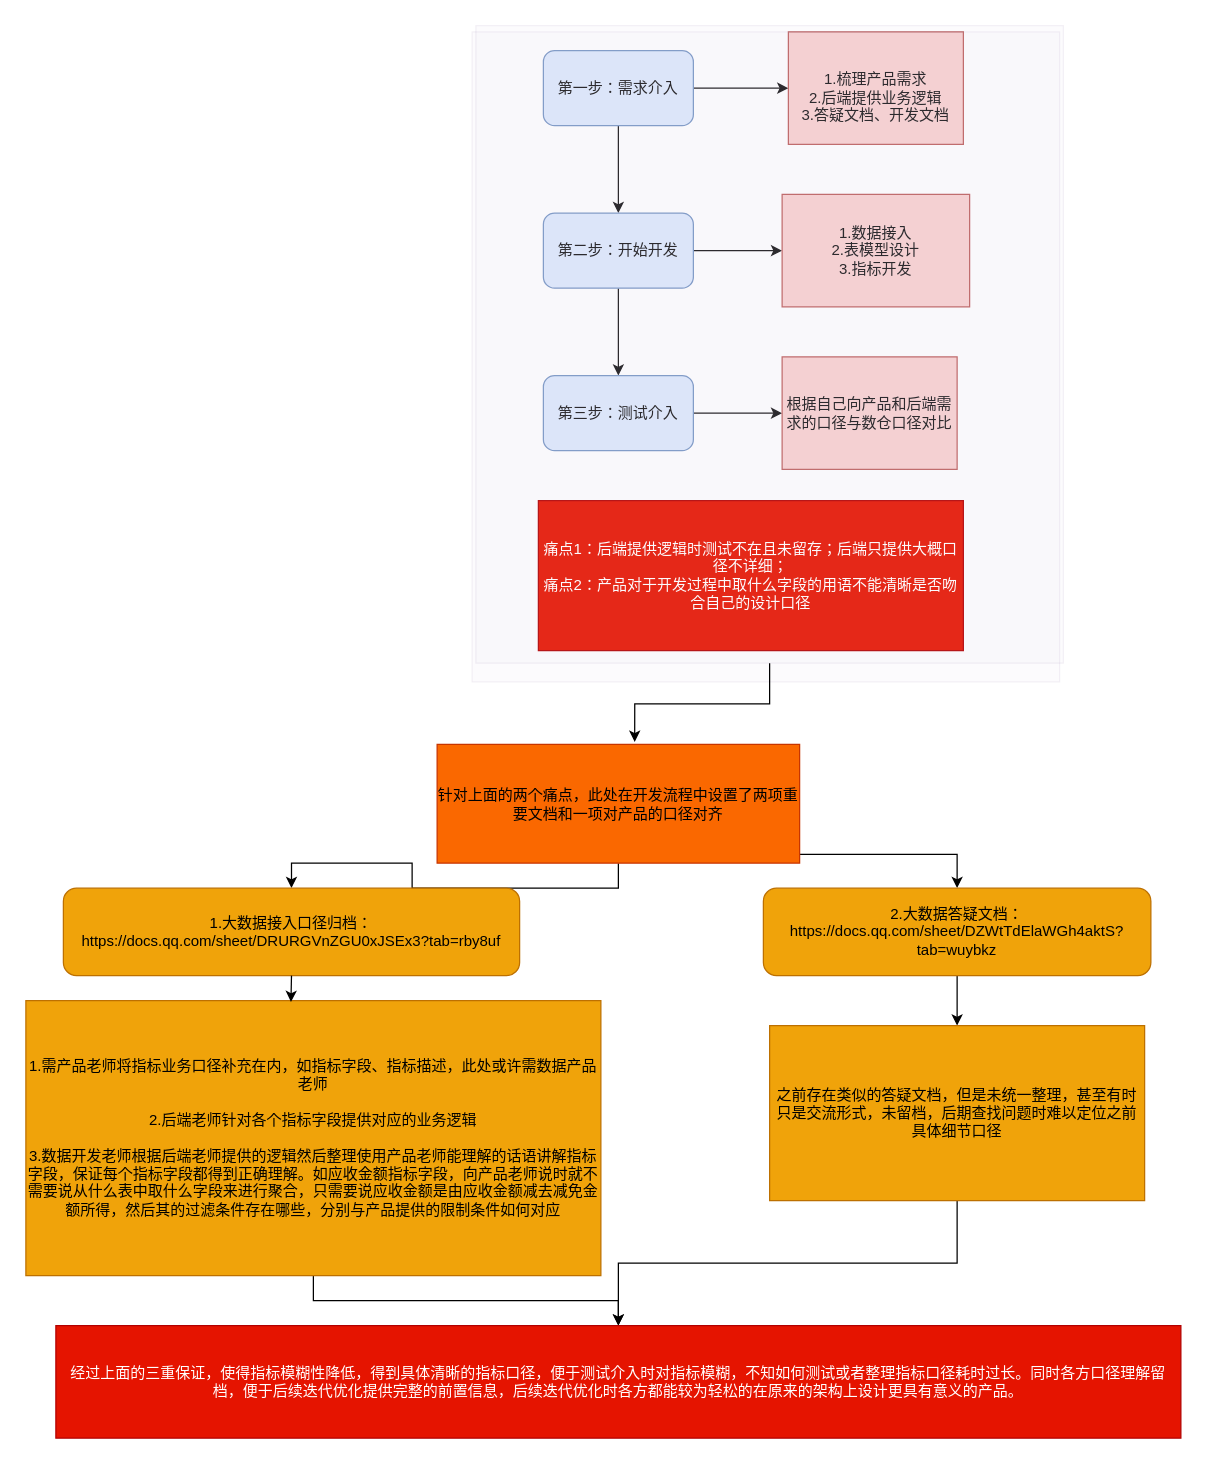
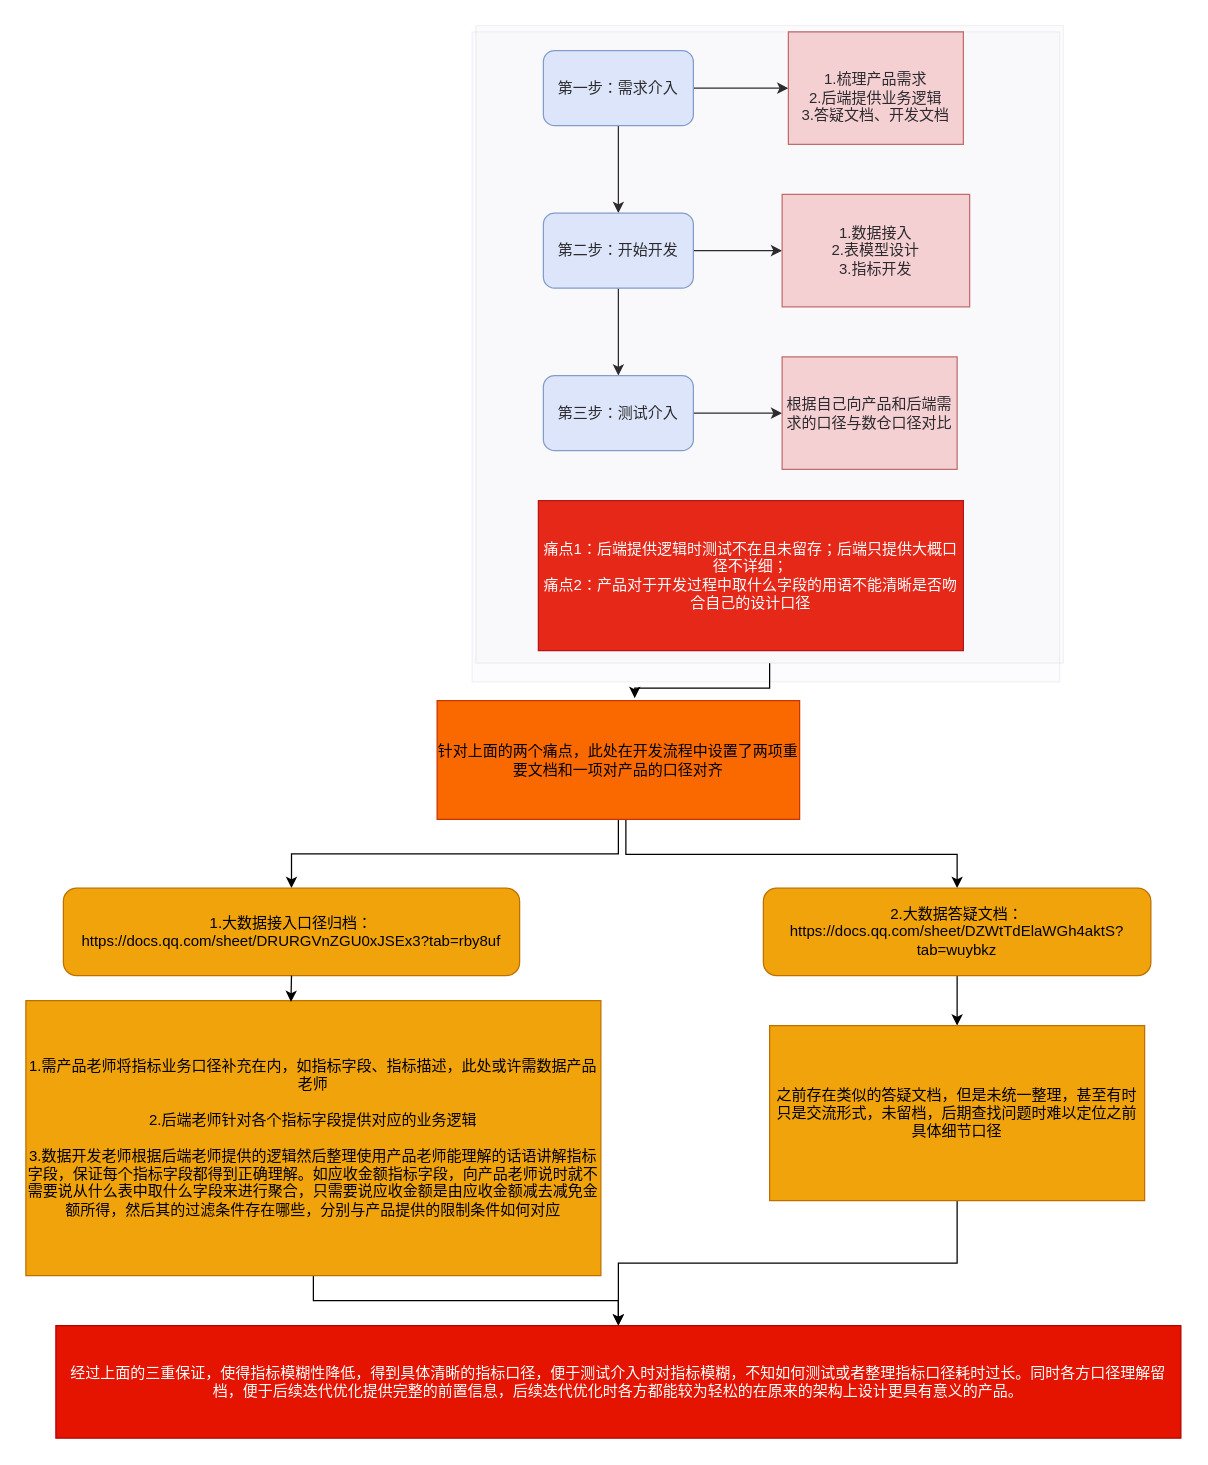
(618, 804) -> (618, 760)
